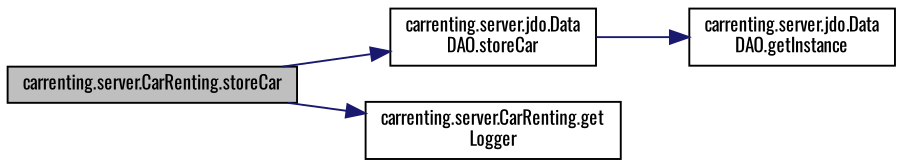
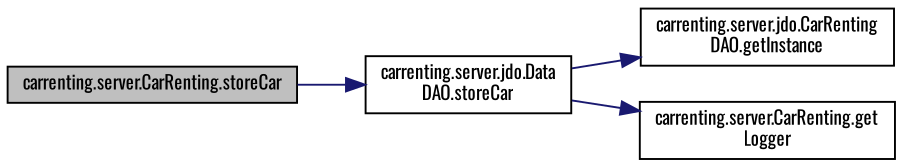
(792, 37) -> (767, 37)
(317, 107) -> (596, 104)
